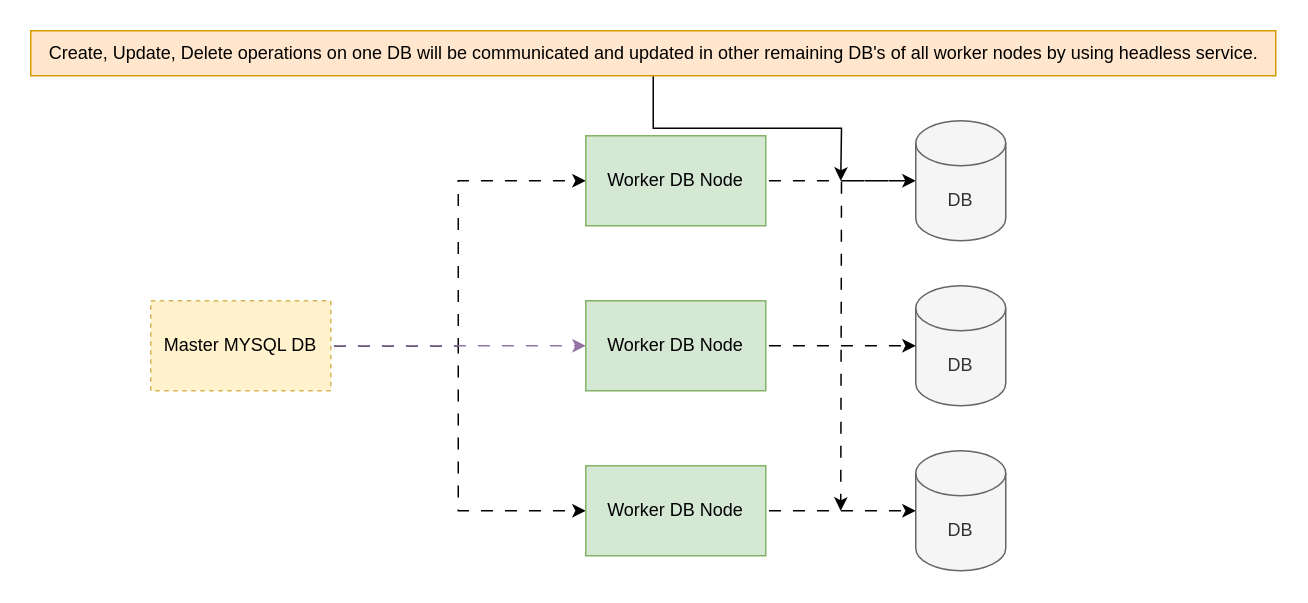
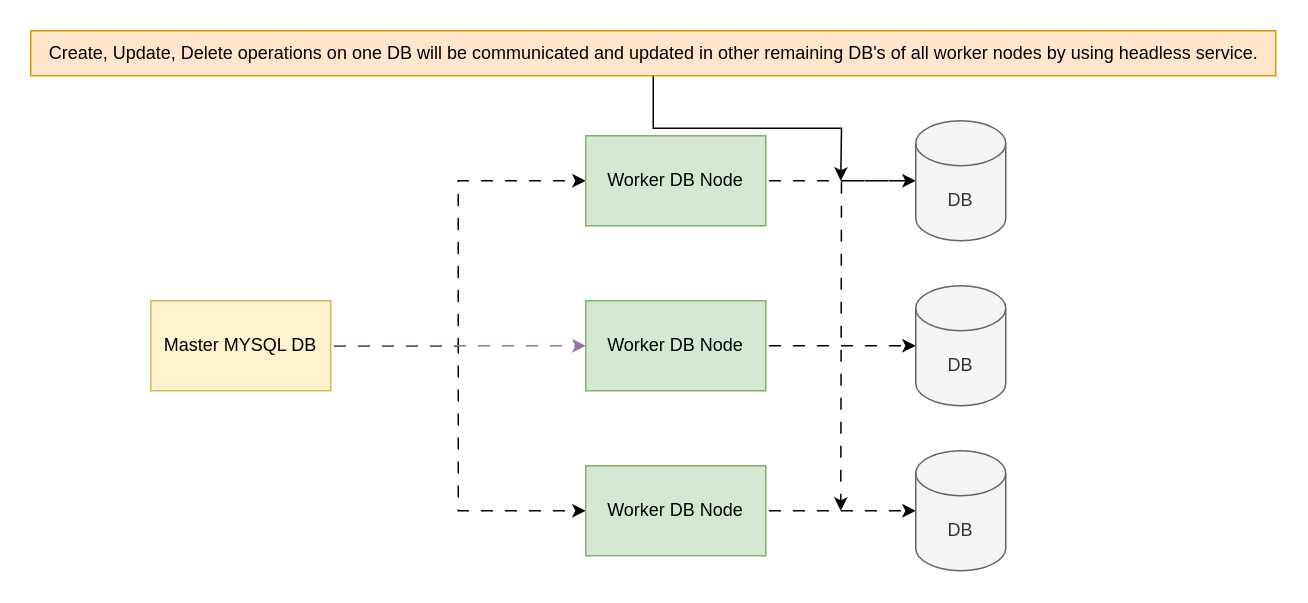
(241, 346) -> (241, 346)
